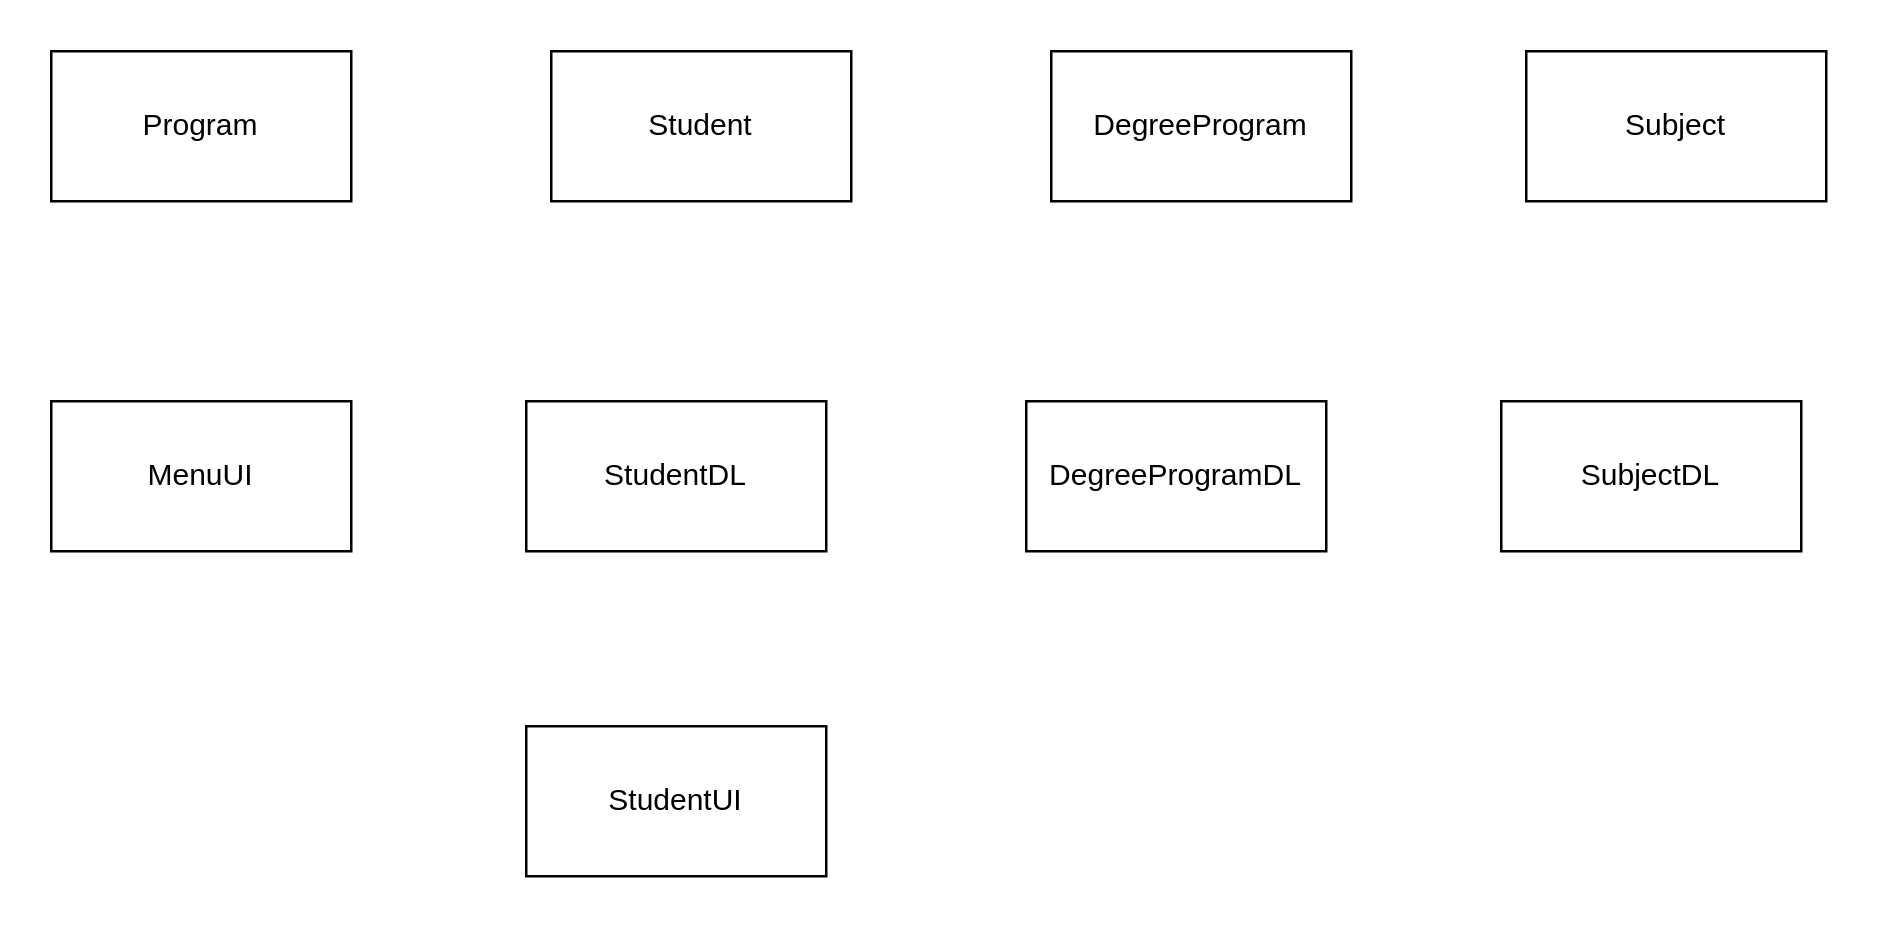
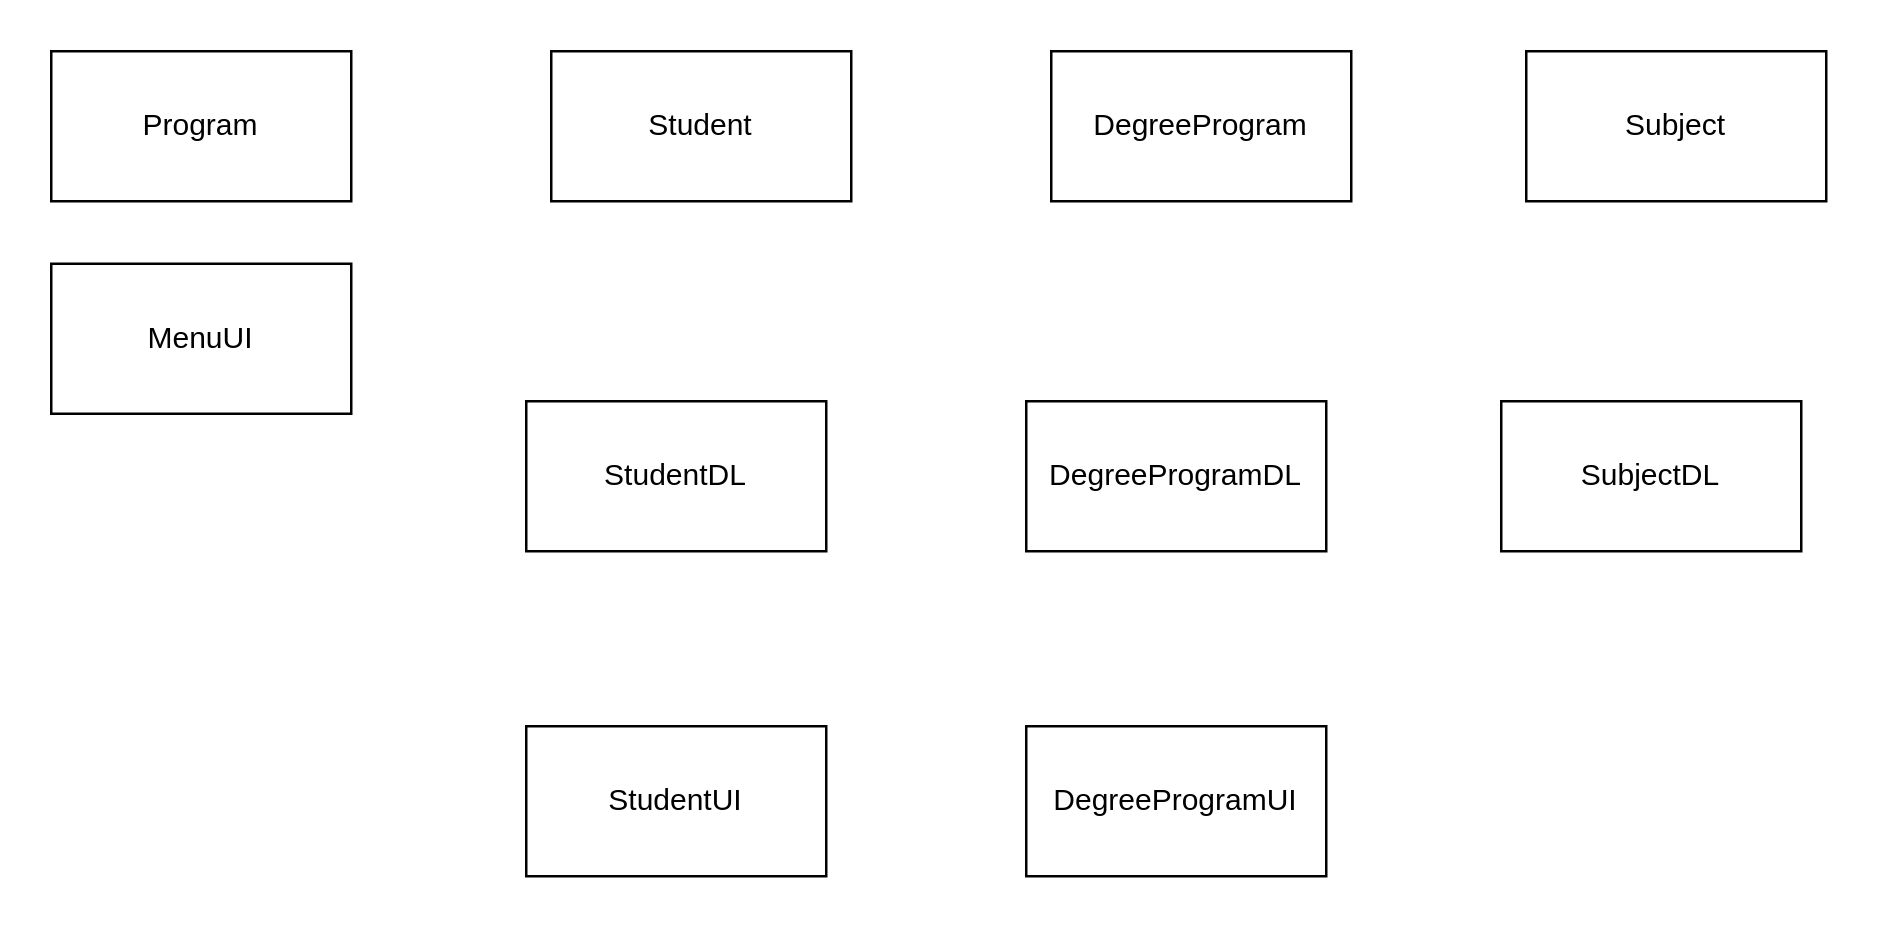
(201, 476) -> (201, 339)
none -> (1176, 801)
